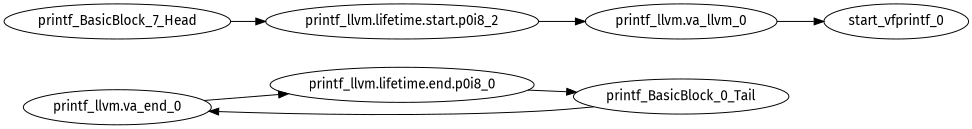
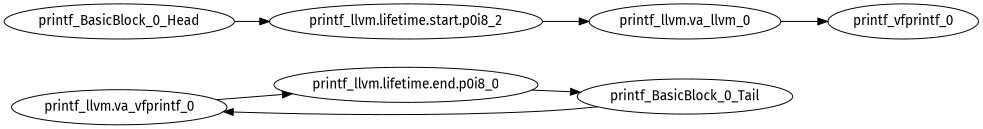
(117, 21) -> (119, 21)
(896, 21) -> (903, 21)
(117, 107) -> (119, 107)
